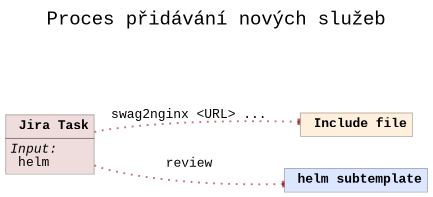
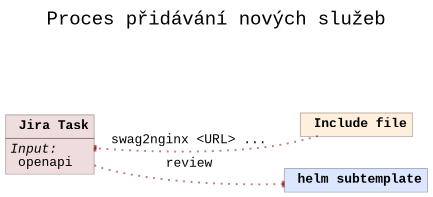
(195, 122) -> (208, 151)
(34, 162) -> (46, 162)
